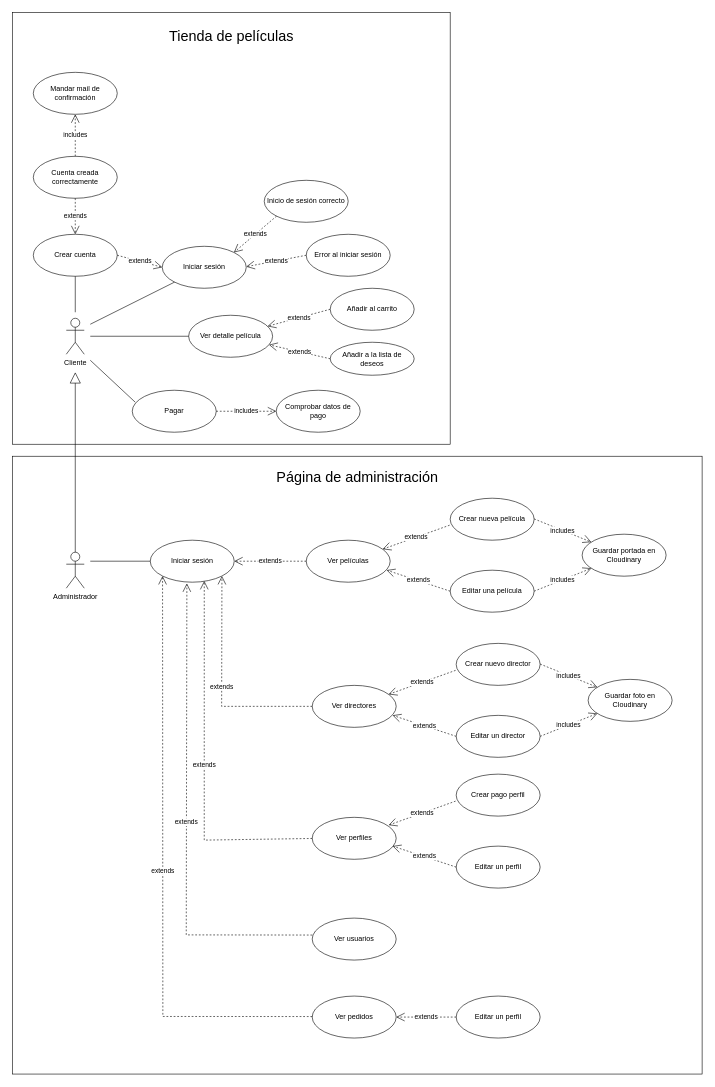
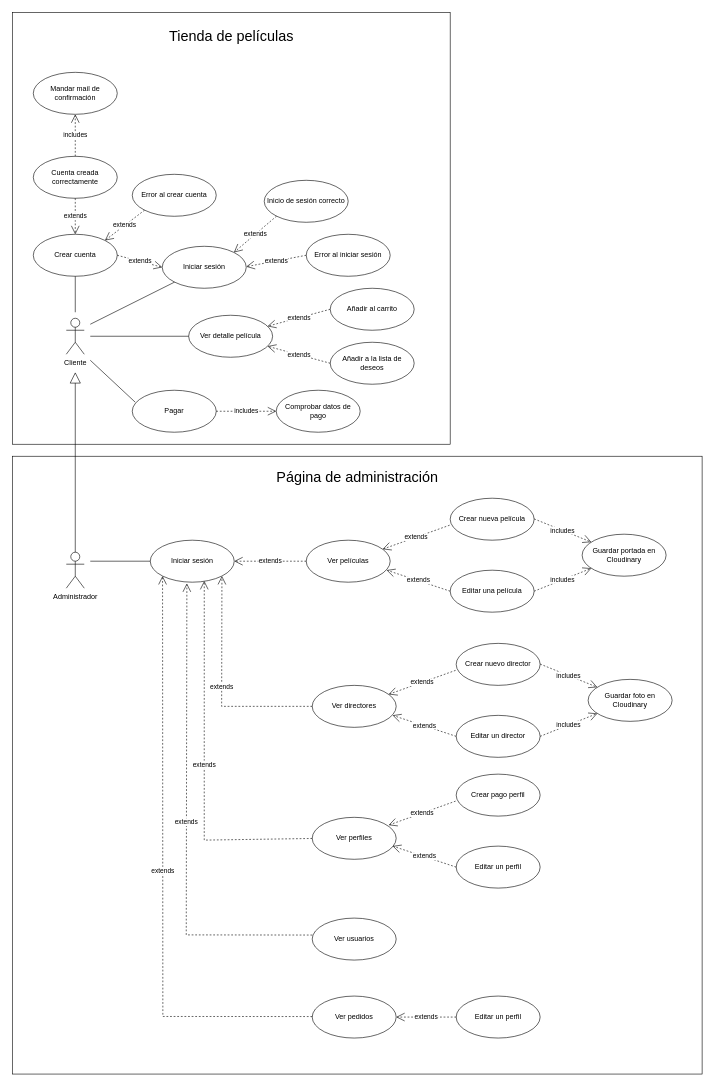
none -> (174, 195)
none -> (125, 225)
(372, 359) -> (372, 363)
